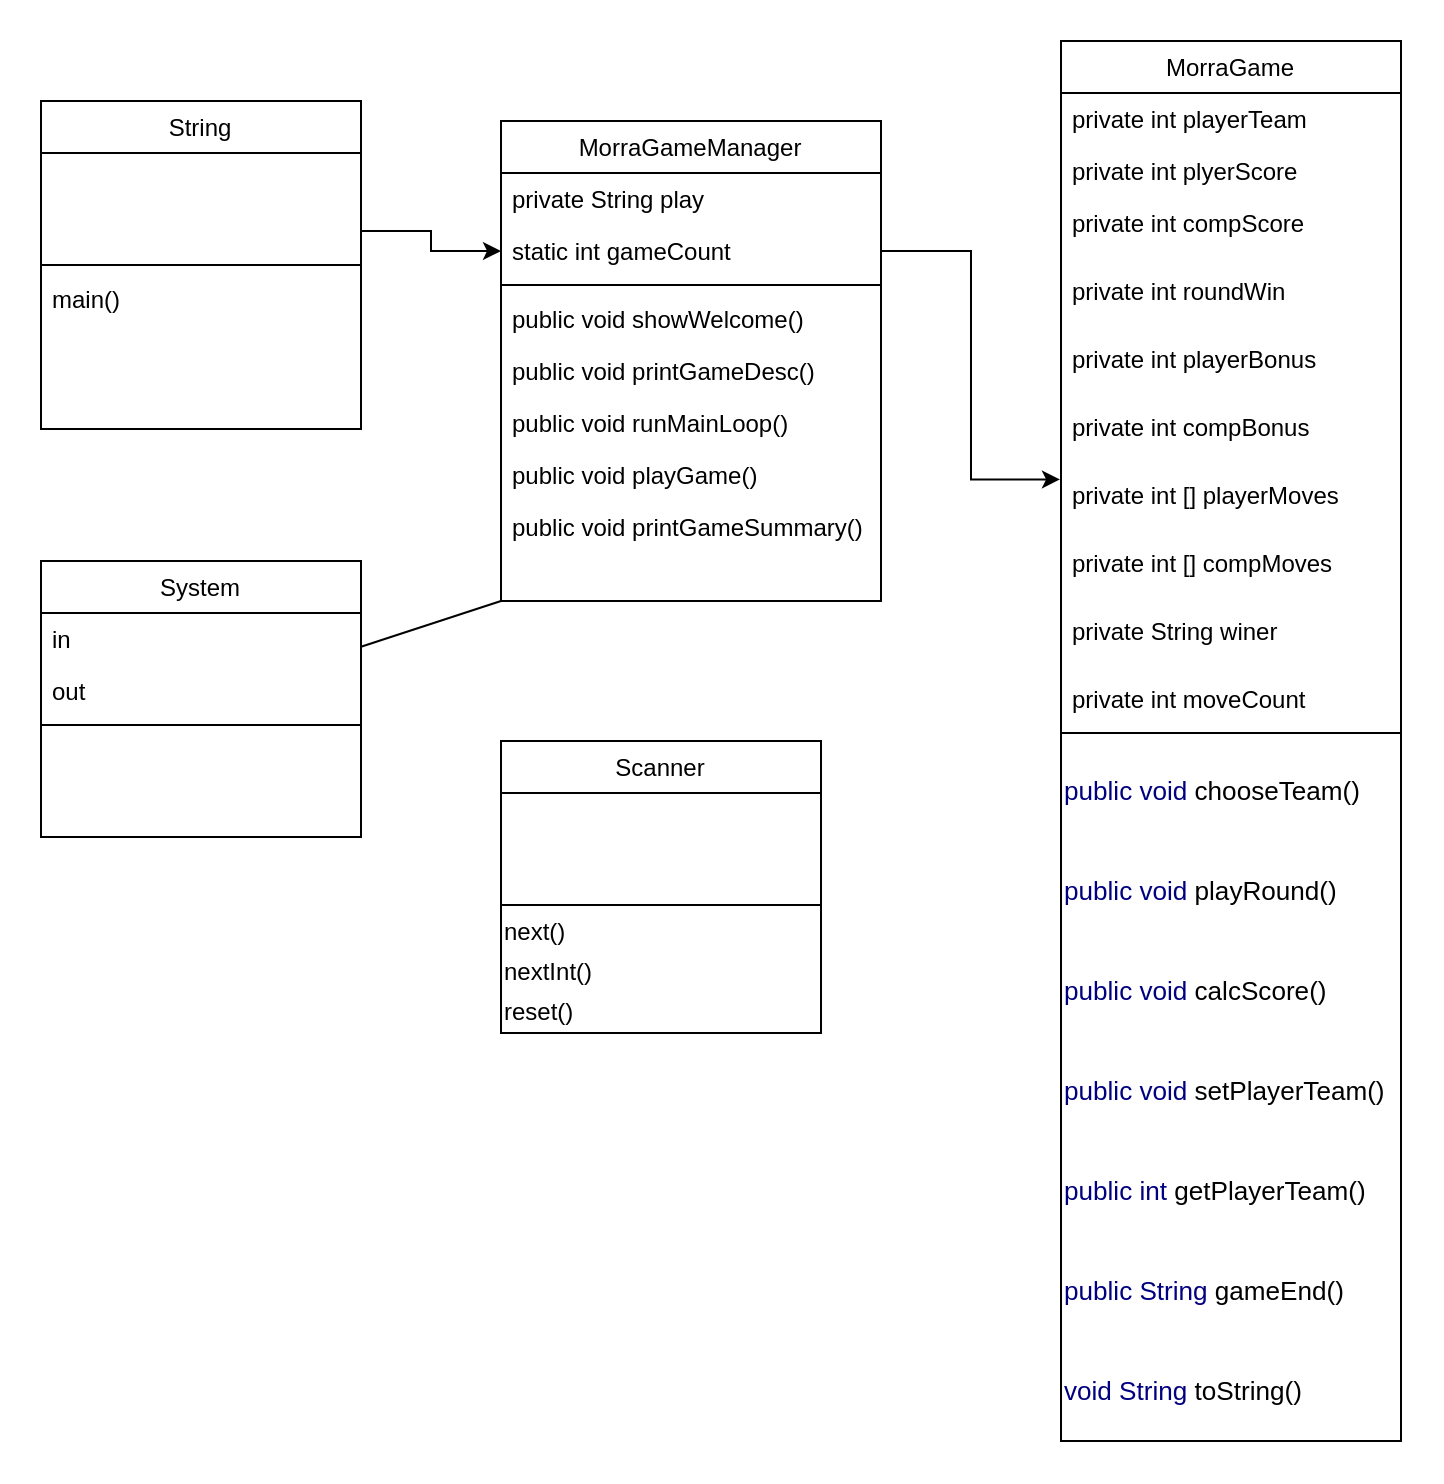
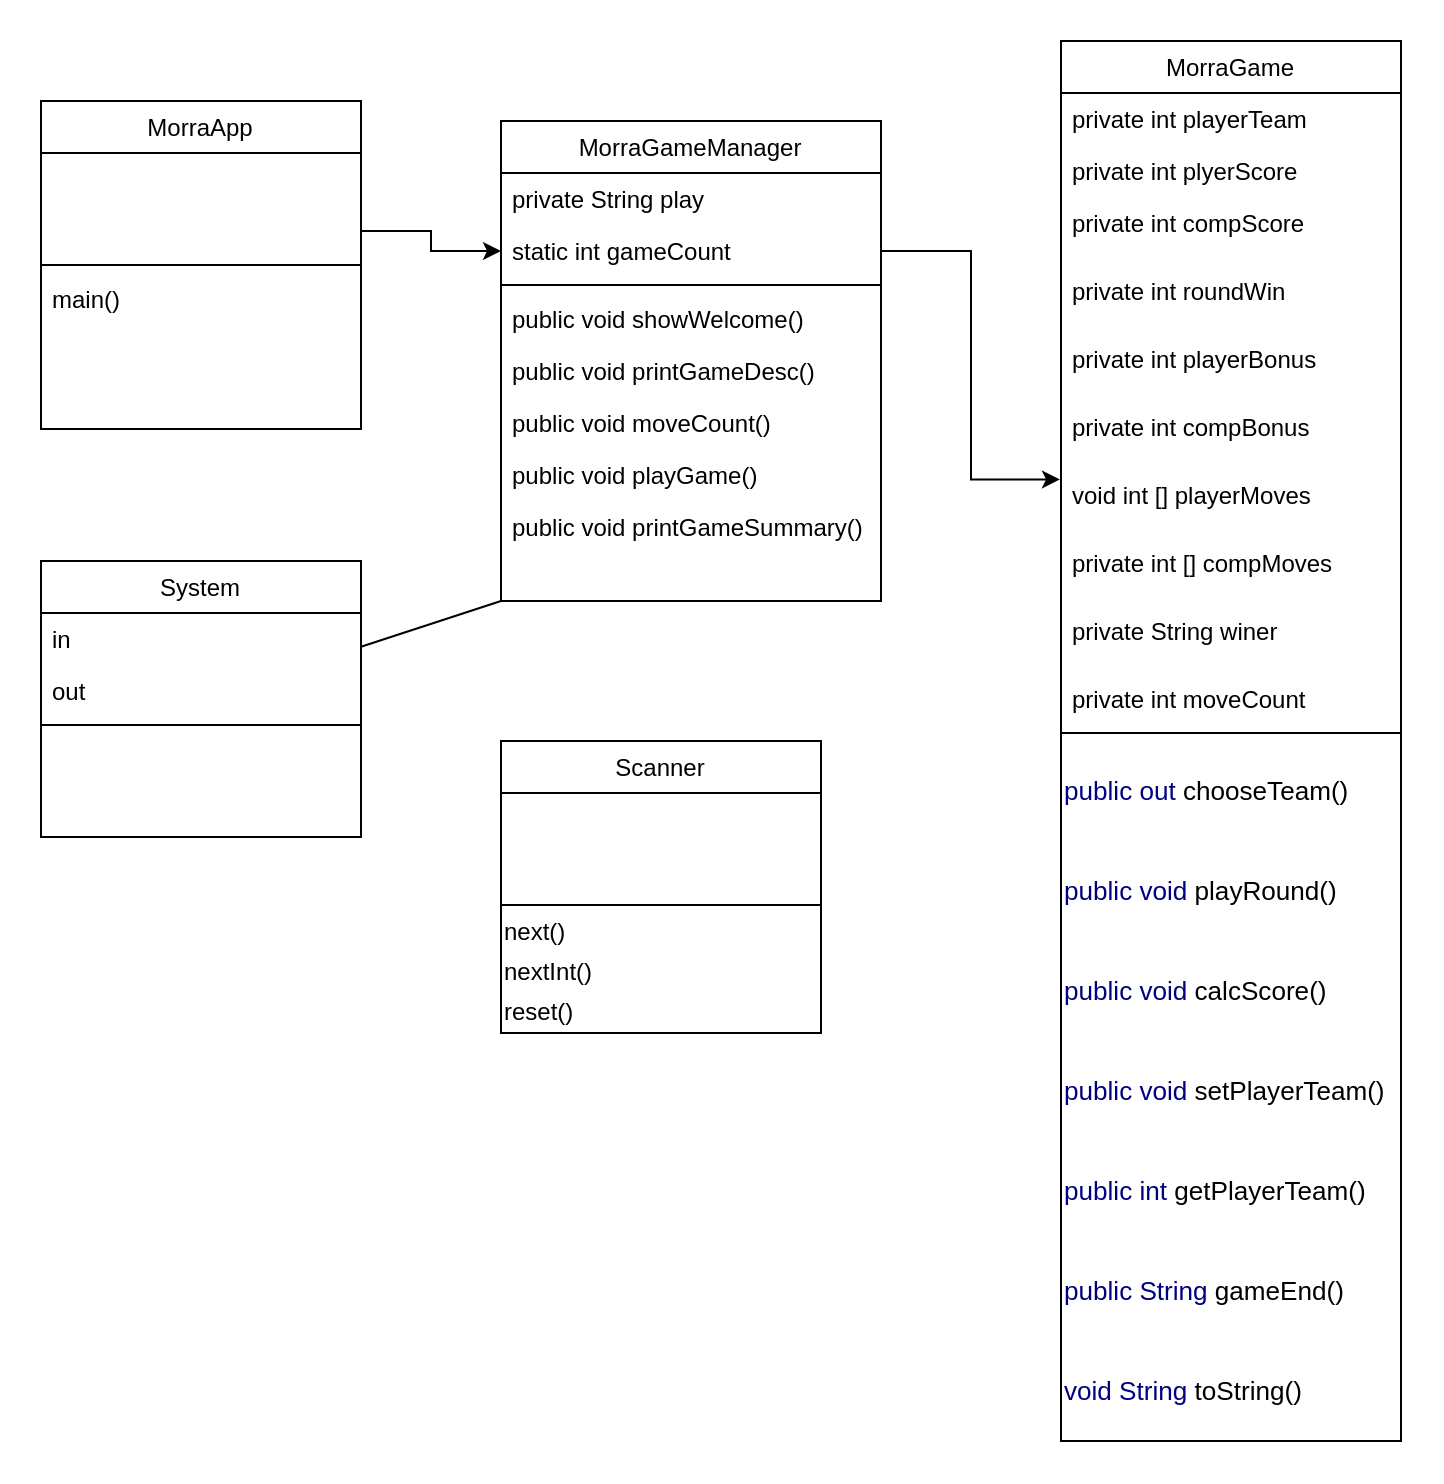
(200, 128) -> (200, 128)
(661, 424) -> (651, 424)
(1228, 496) -> (1208, 496)
(1211, 791) -> (1207, 791)
